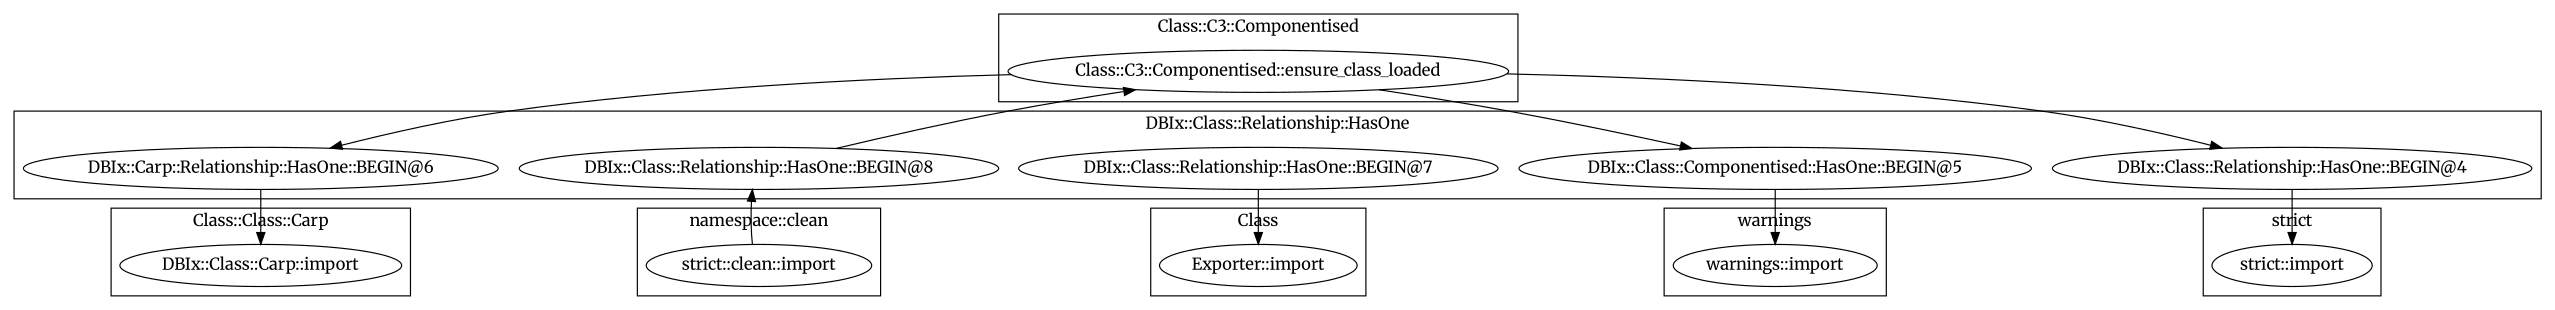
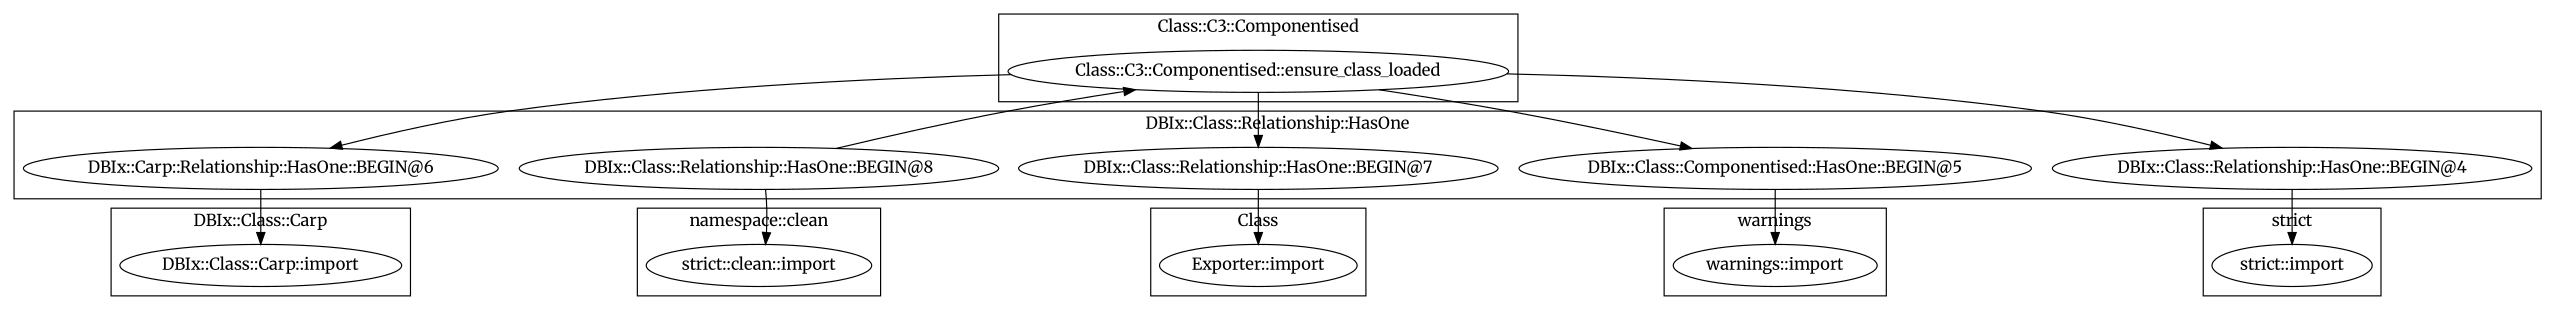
none -> (1258, 118)
(261, 222) -> (261, 222)
(751, 223) -> (767, 215)
